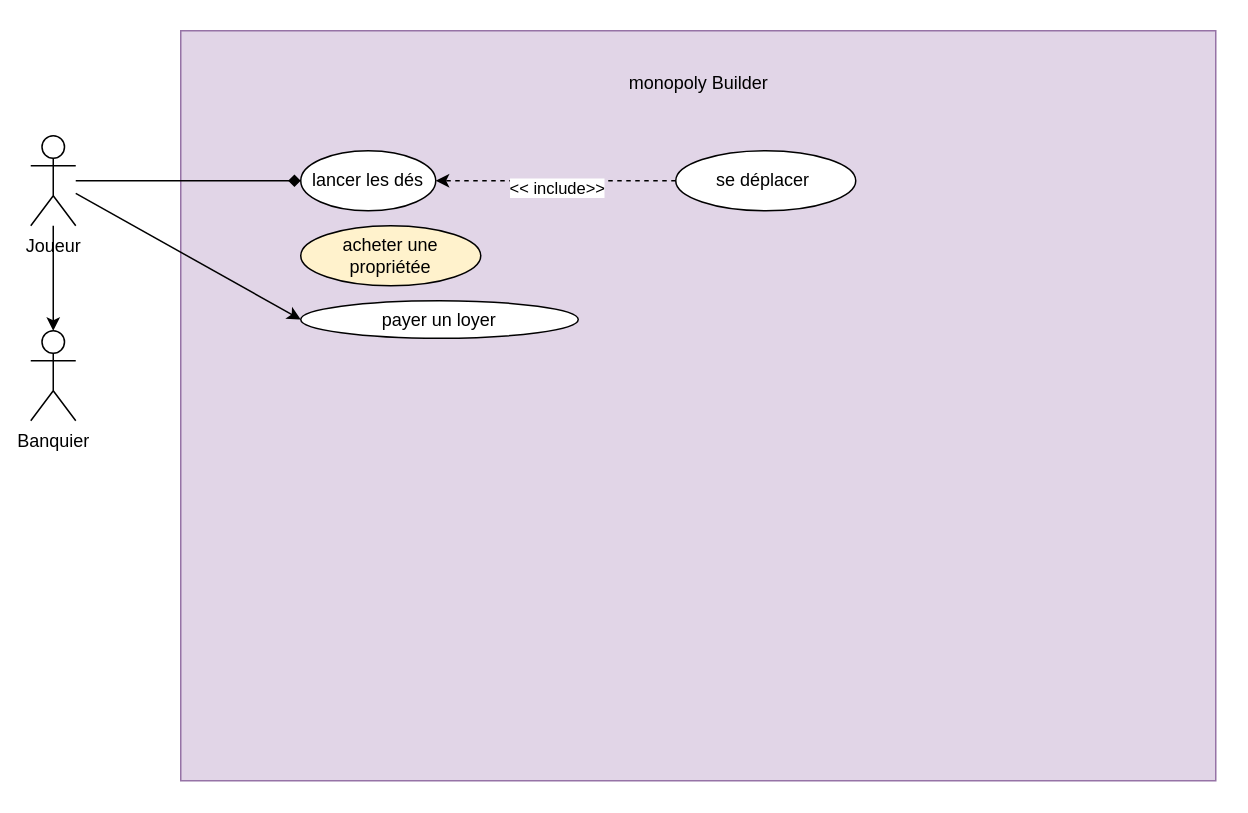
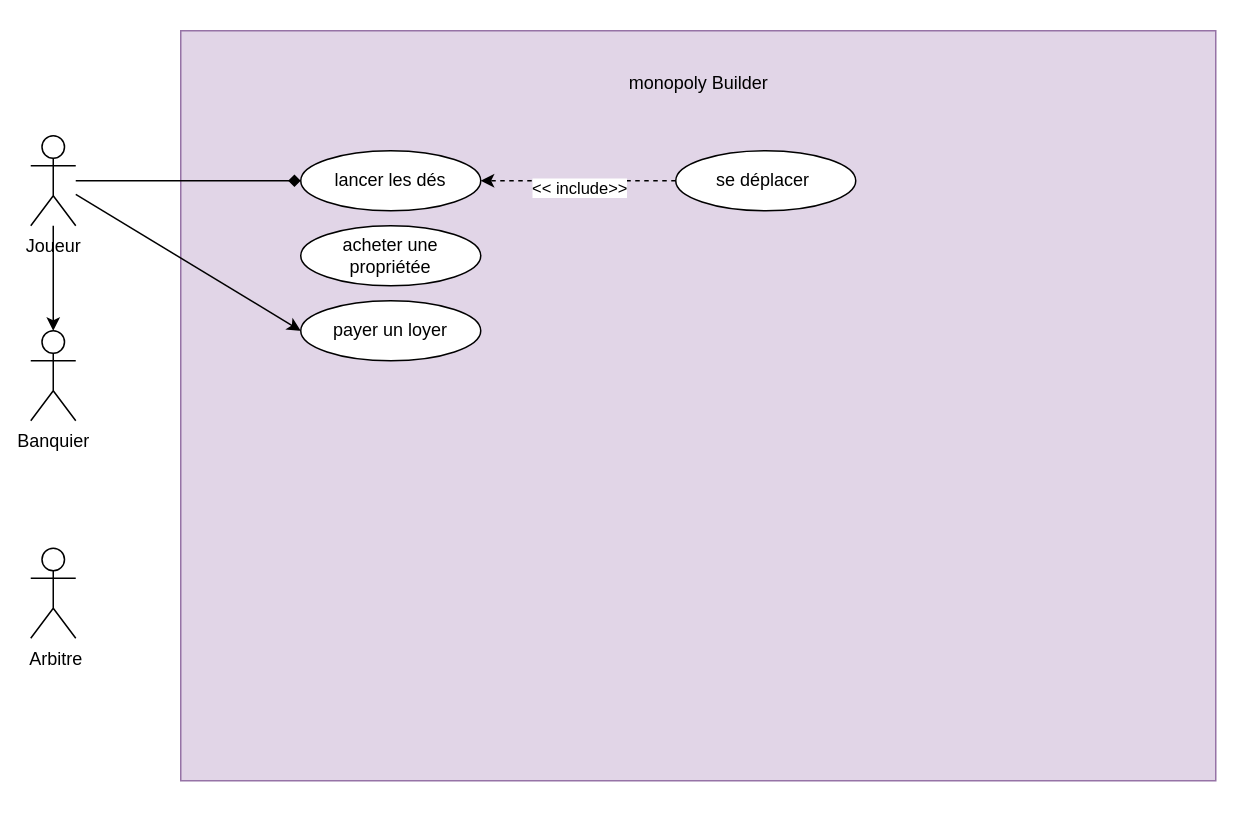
(368, 181) -> (391, 181)
(391, 256) -> (391, 256)
(440, 320) -> (391, 331)
none -> (53, 593)
